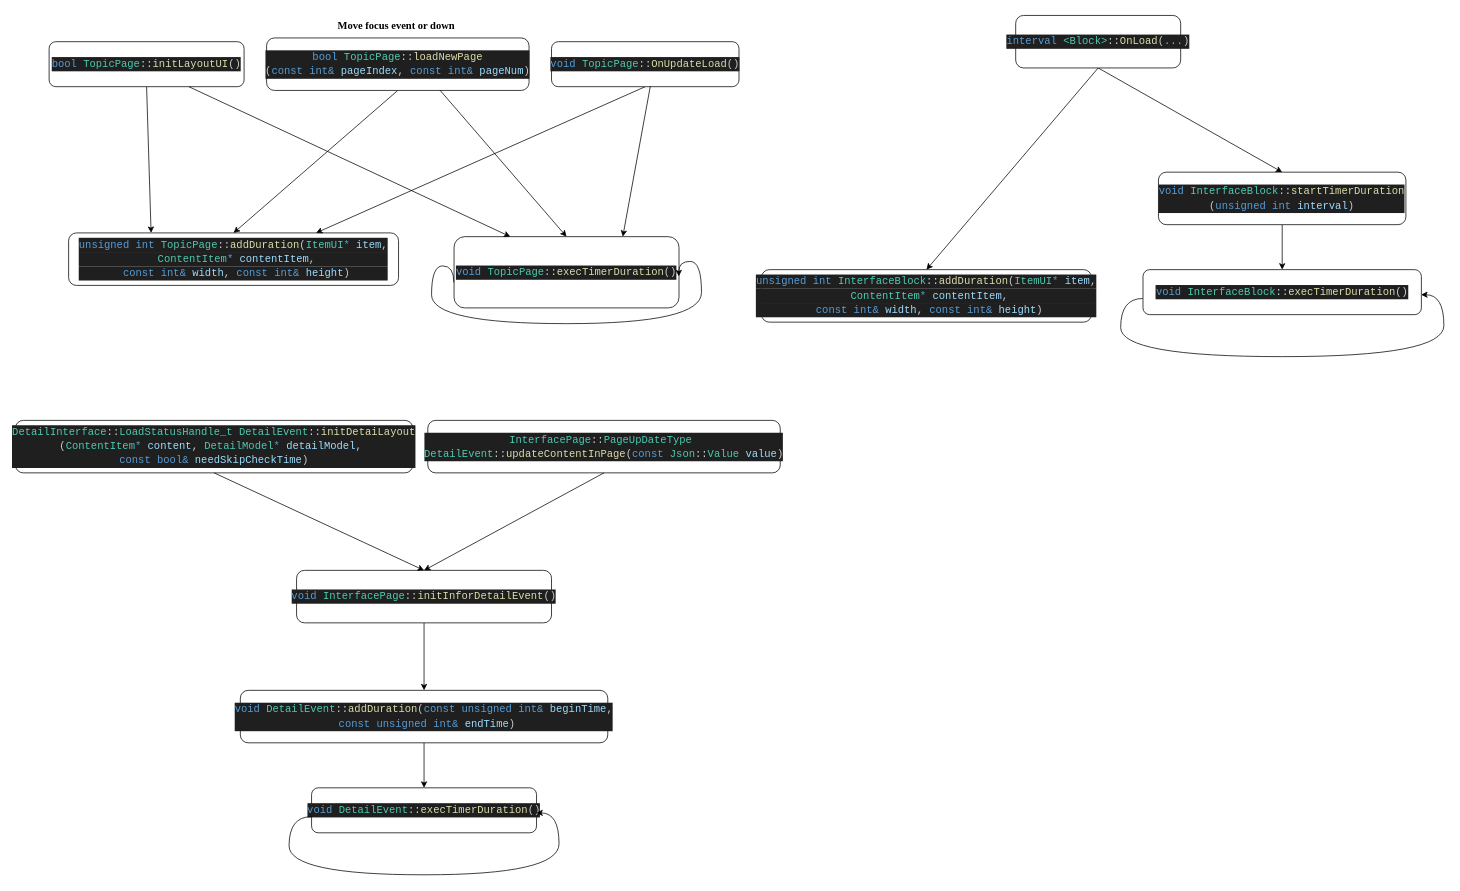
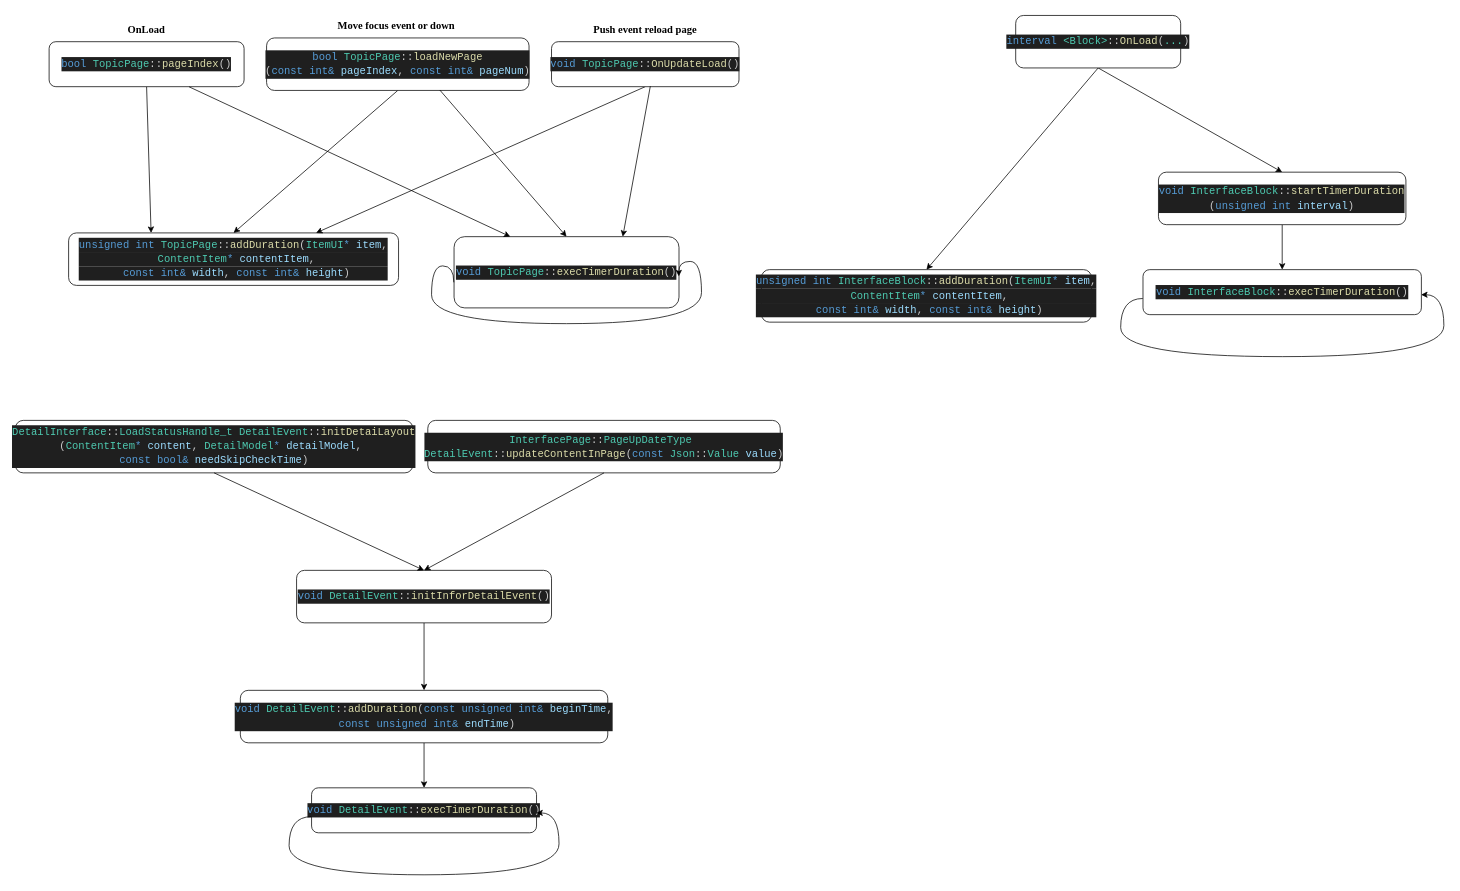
none -> (147, 30)
none -> (645, 30)
(147, 64) -> (147, 64)
(424, 597) -> (424, 597)
